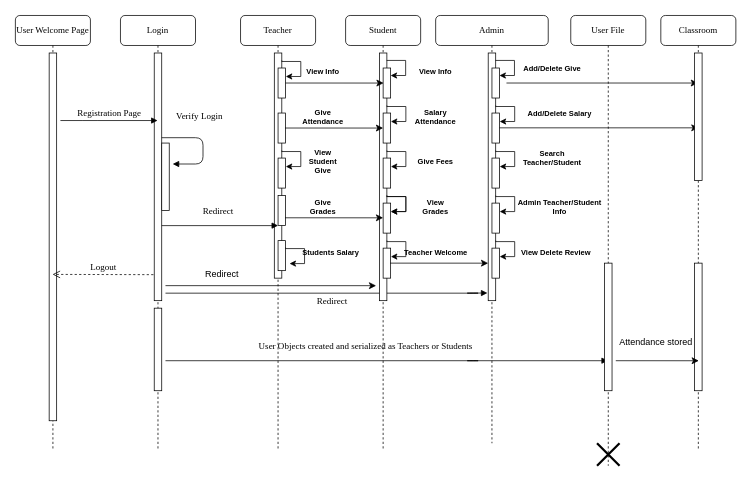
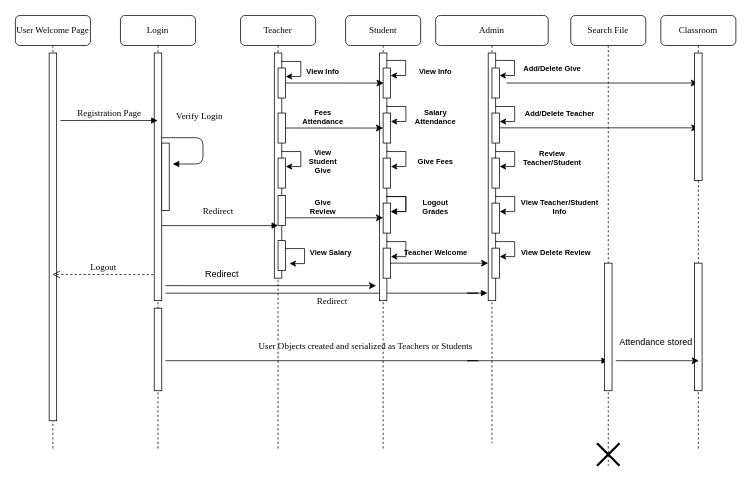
(608, 30) -> (608, 30)
(560, 113) -> (560, 113)
(323, 117) -> (323, 117)
(552, 158) -> (552, 158)
(323, 207) -> (323, 207)
(435, 207) -> (435, 207)
(560, 207) -> (560, 207)
(331, 252) -> (331, 252)
